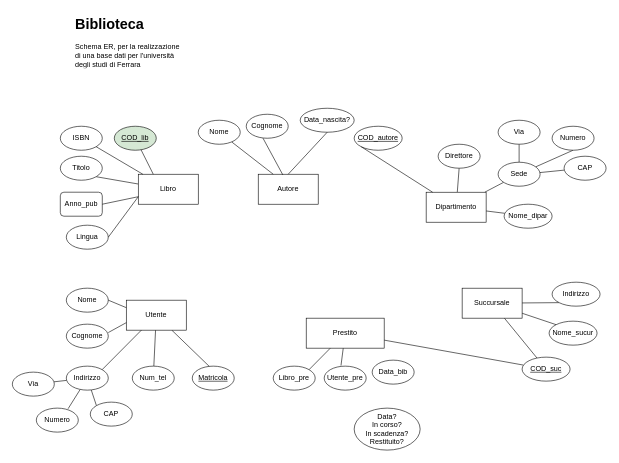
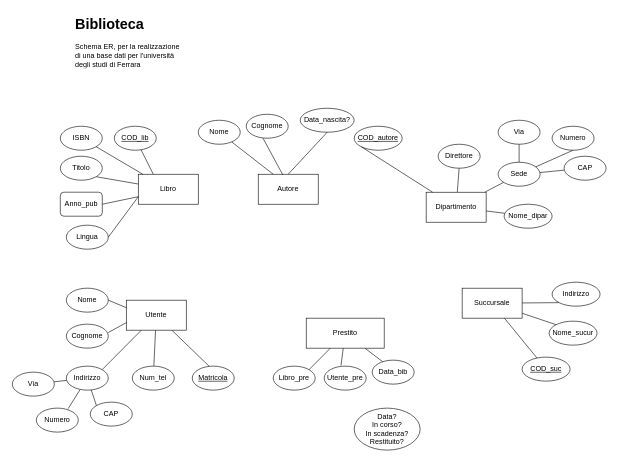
(135, 138) -> (135, 138)
(454, 353) -> (374, 355)
